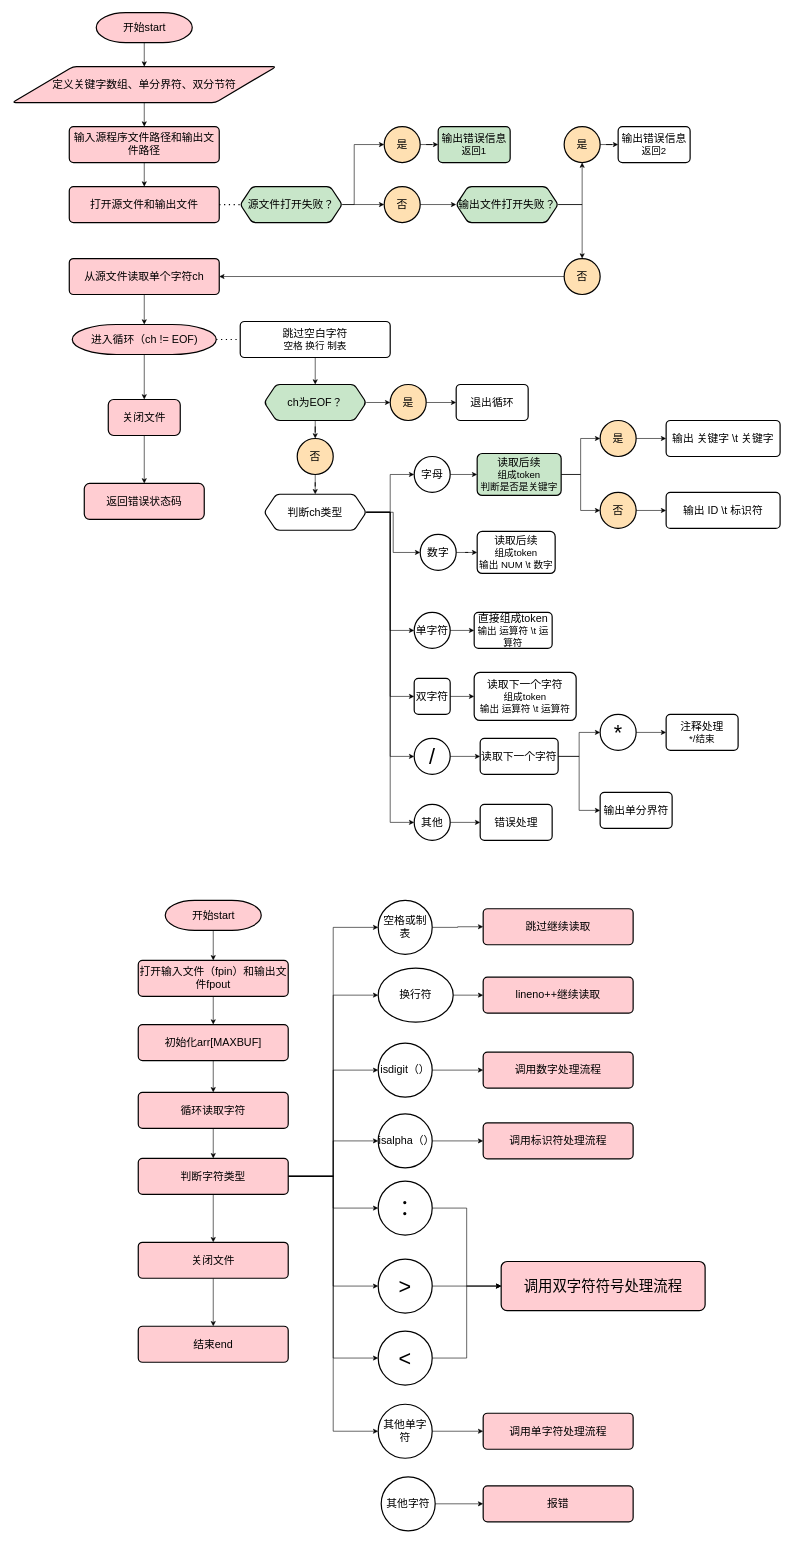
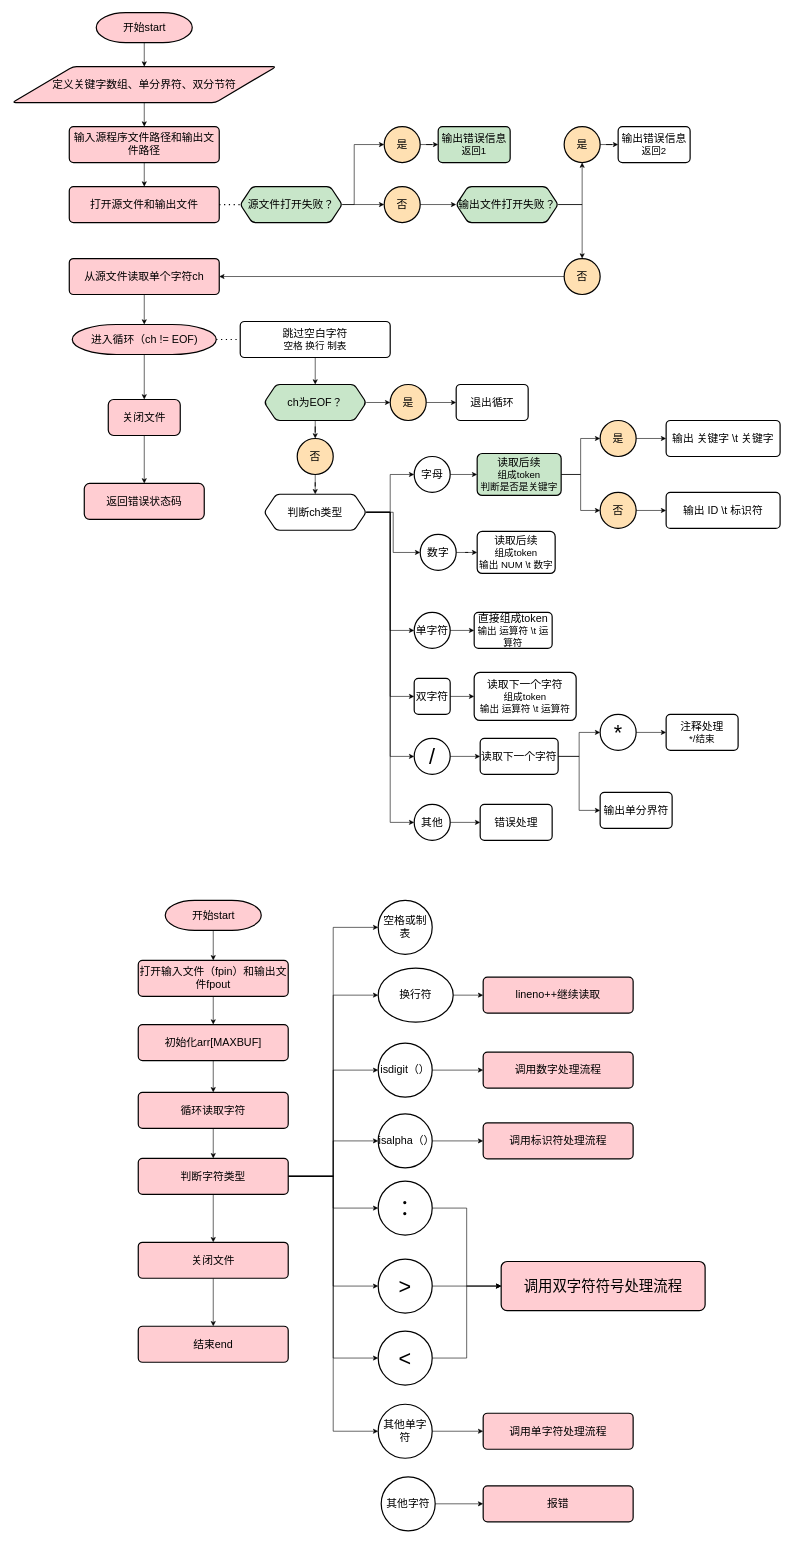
(446, 927) -> none
(558, 927) -> none
